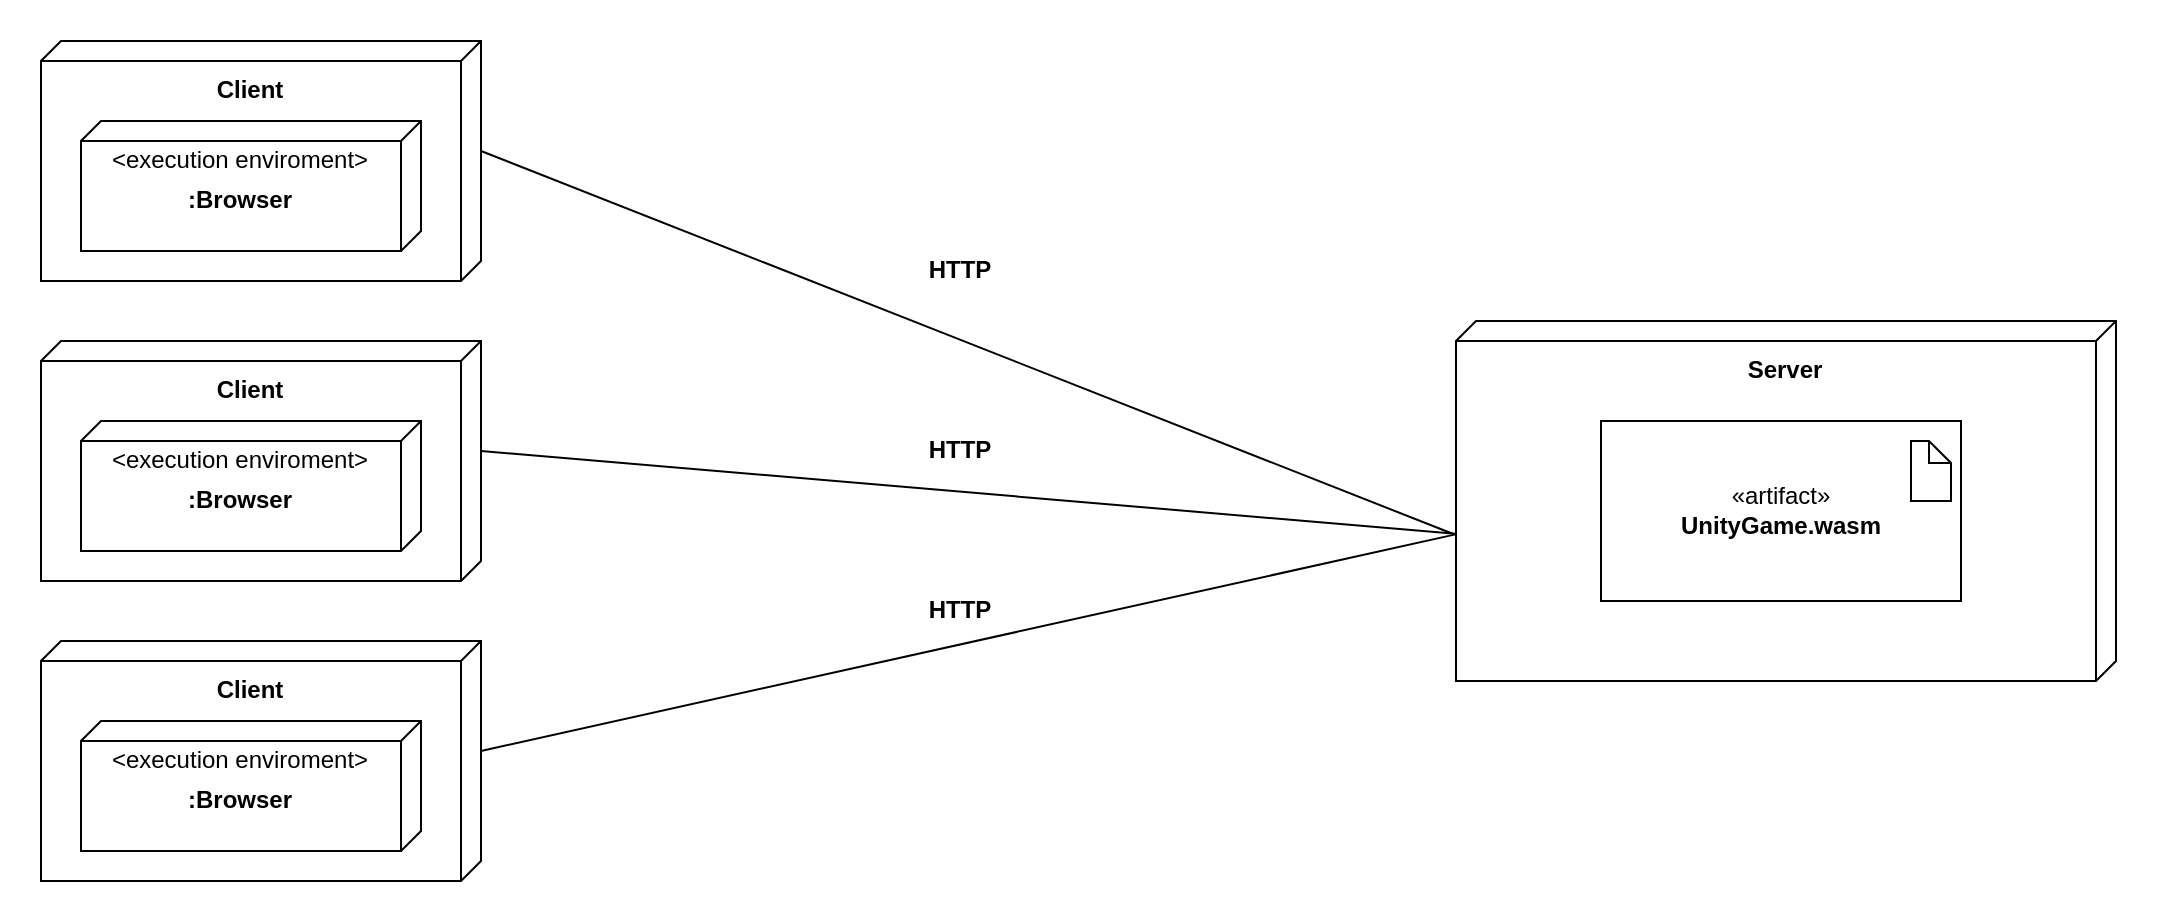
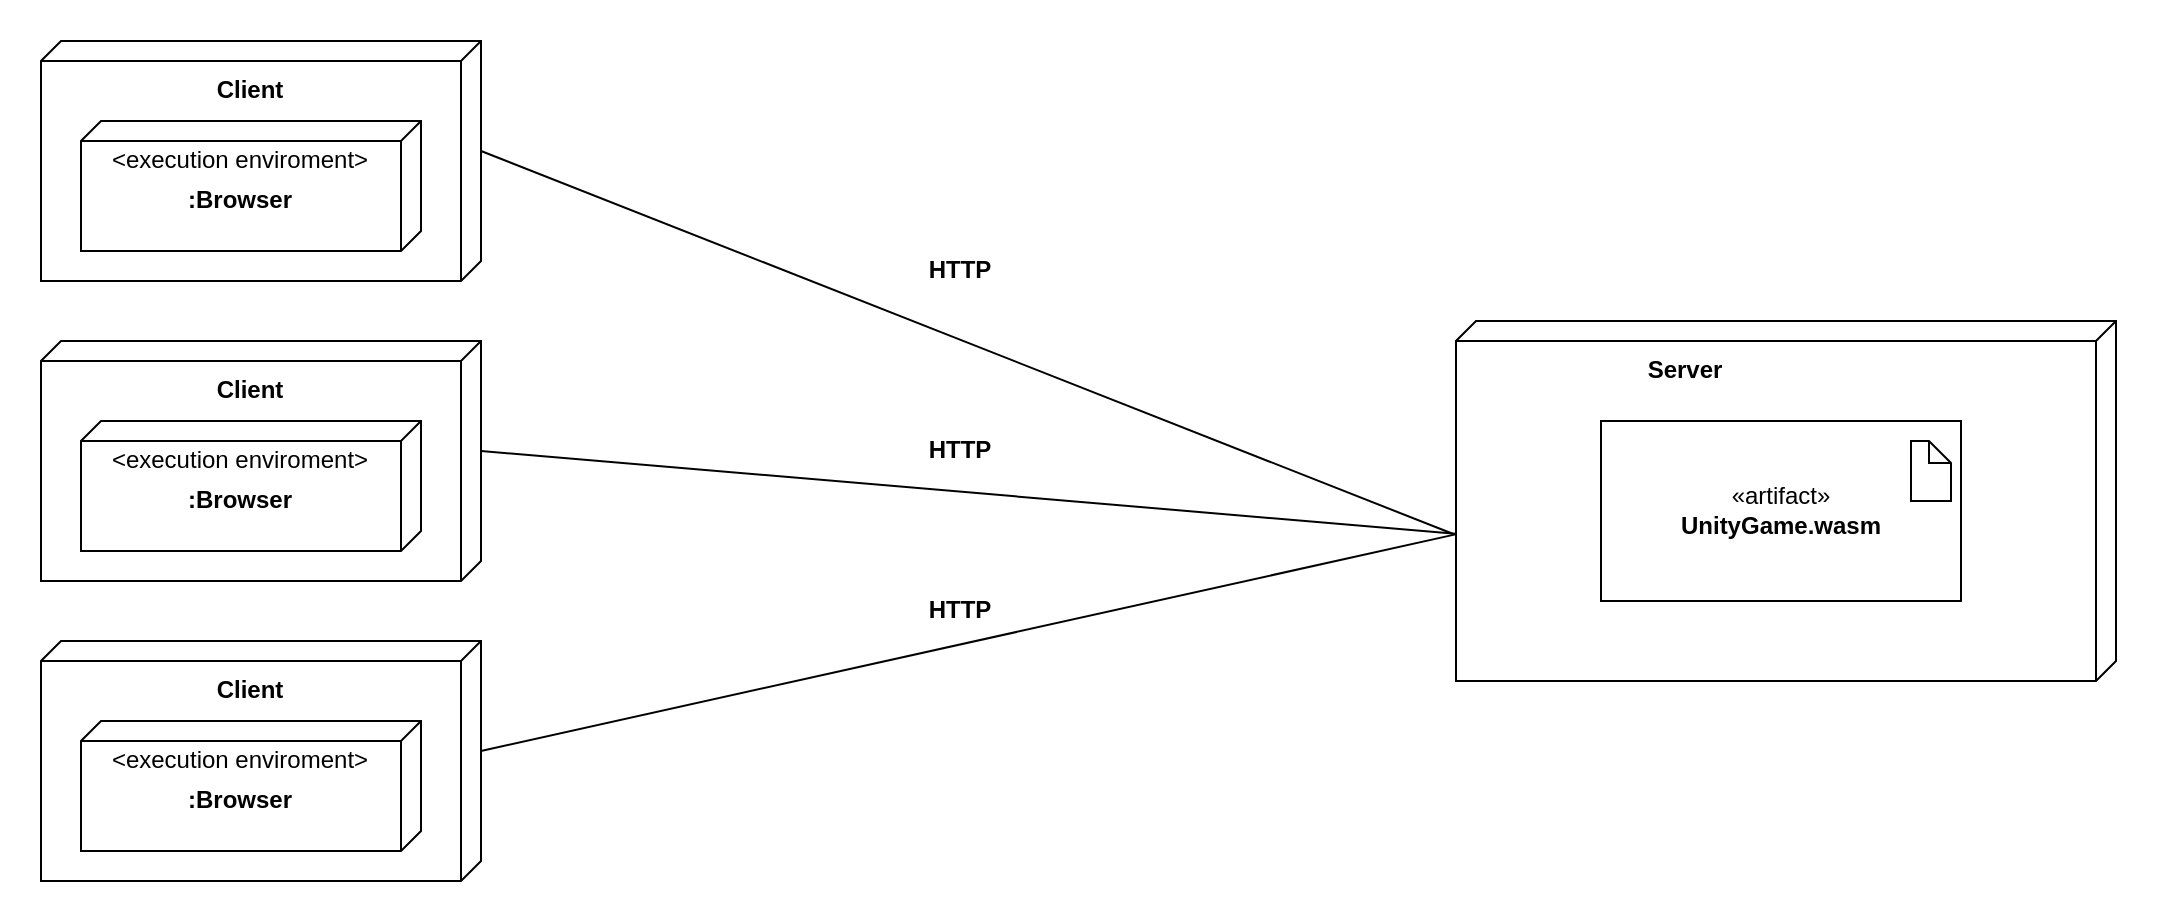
(1786, 371) -> (1686, 371)
